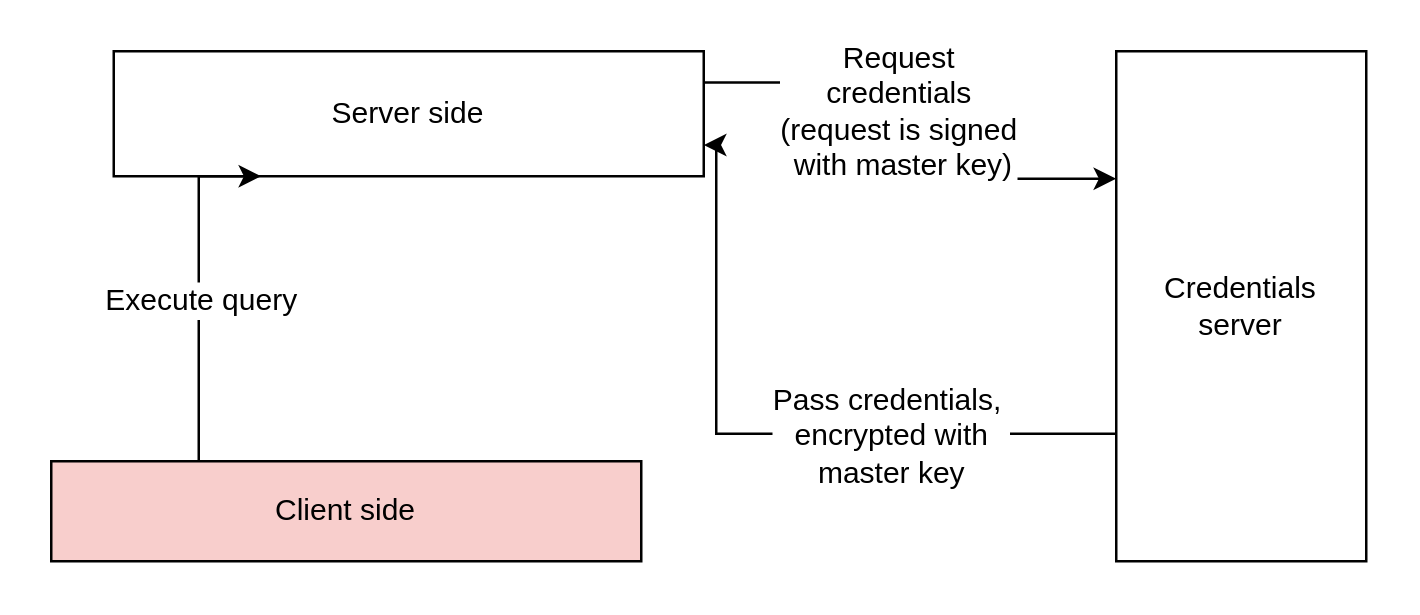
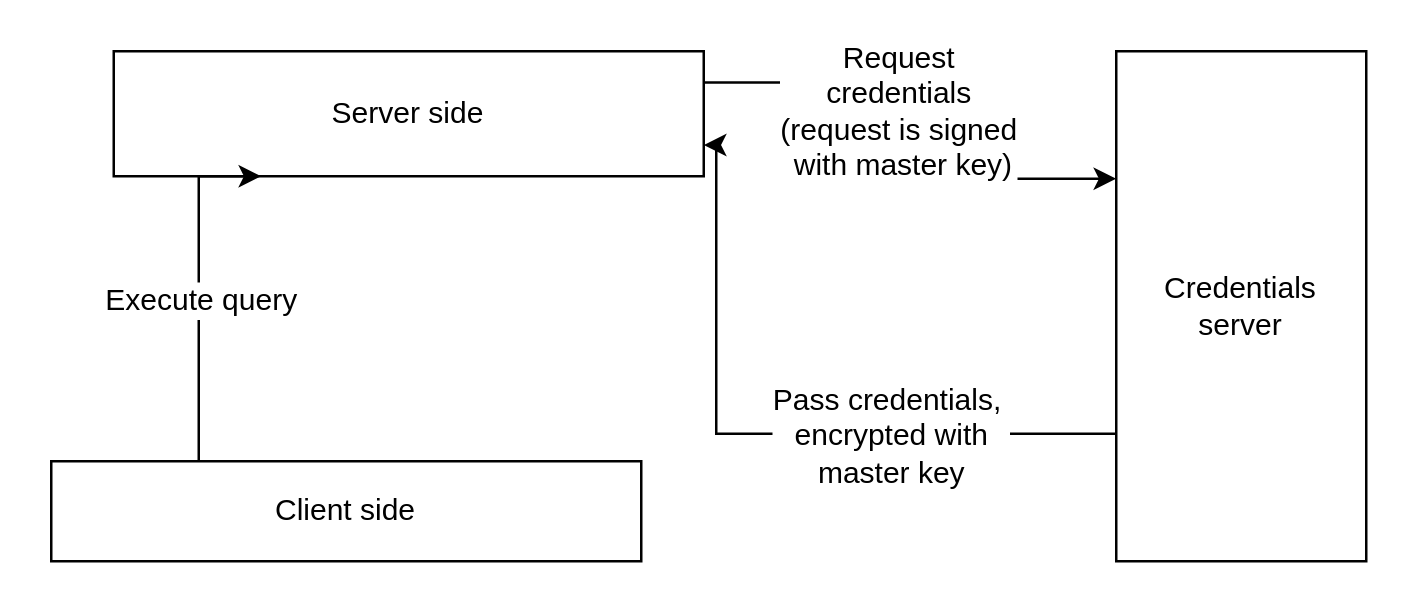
(346, 511) -> (346, 511)
